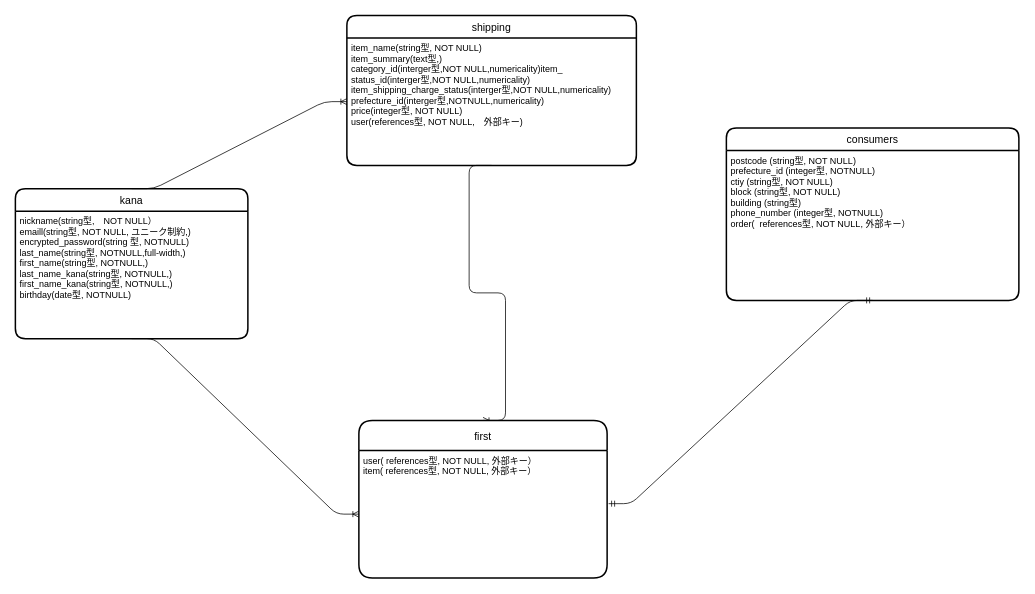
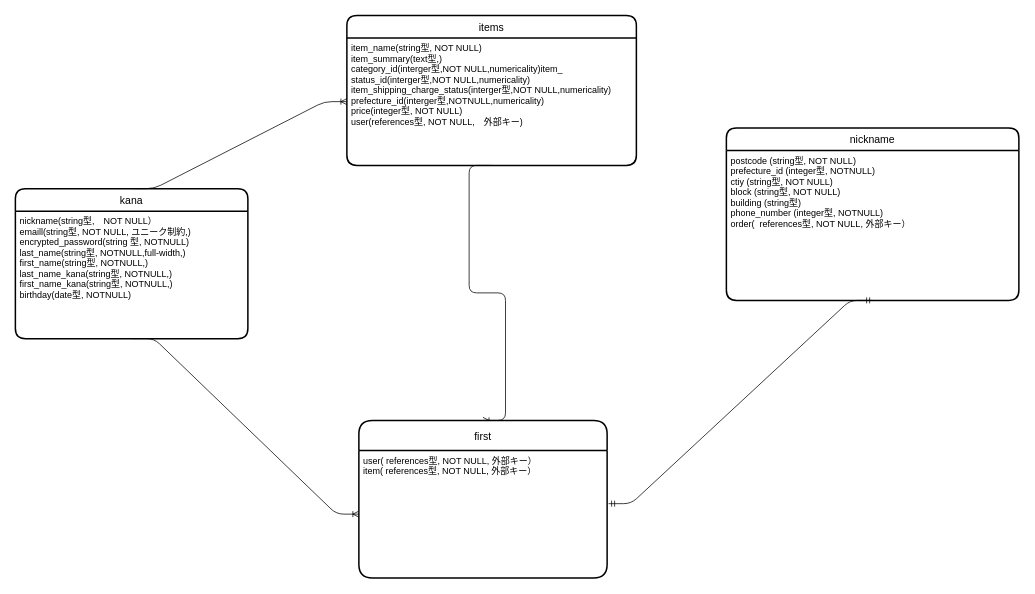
(491, 27) -> (491, 27)
(872, 140) -> (872, 140)
